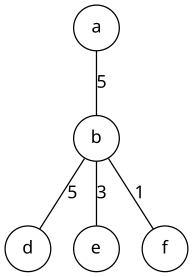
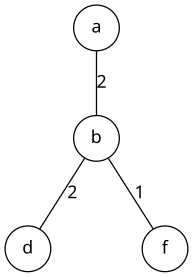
(102, 83) -> (102, 83)
(73, 194) -> (73, 194)
(96, 249) -> none
